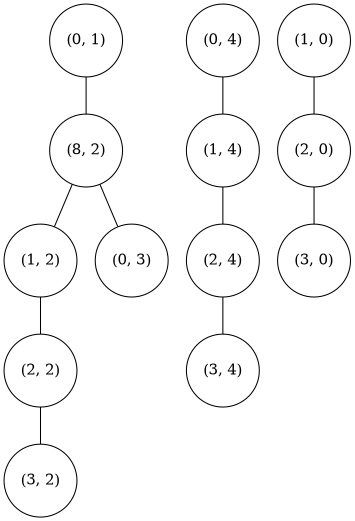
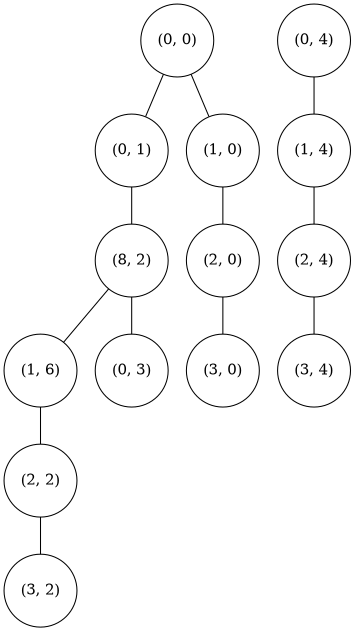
none -> (177, 41)
(41, 261) -> (41, 371)
